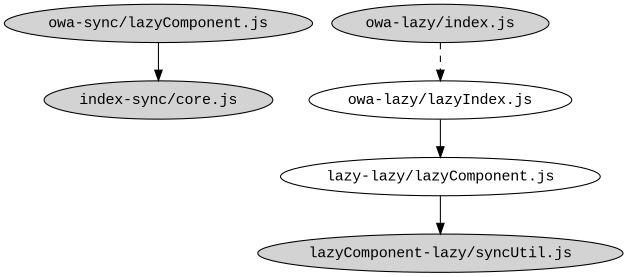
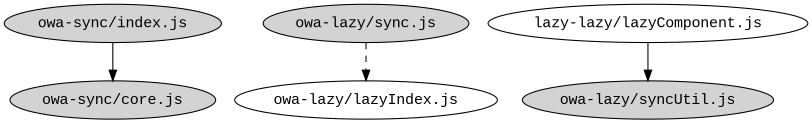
(158, 23) -> (113, 23)
(440, 23) -> (366, 23)
(158, 100) -> (113, 100)
(440, 133) -> none
(440, 253) -> (648, 100)
